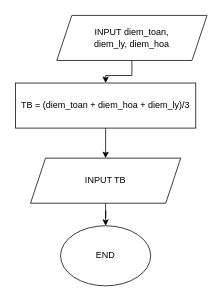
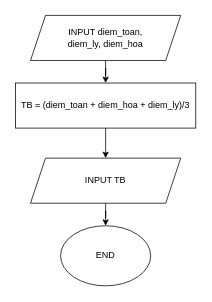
(132, 38) -> (105, 38)
